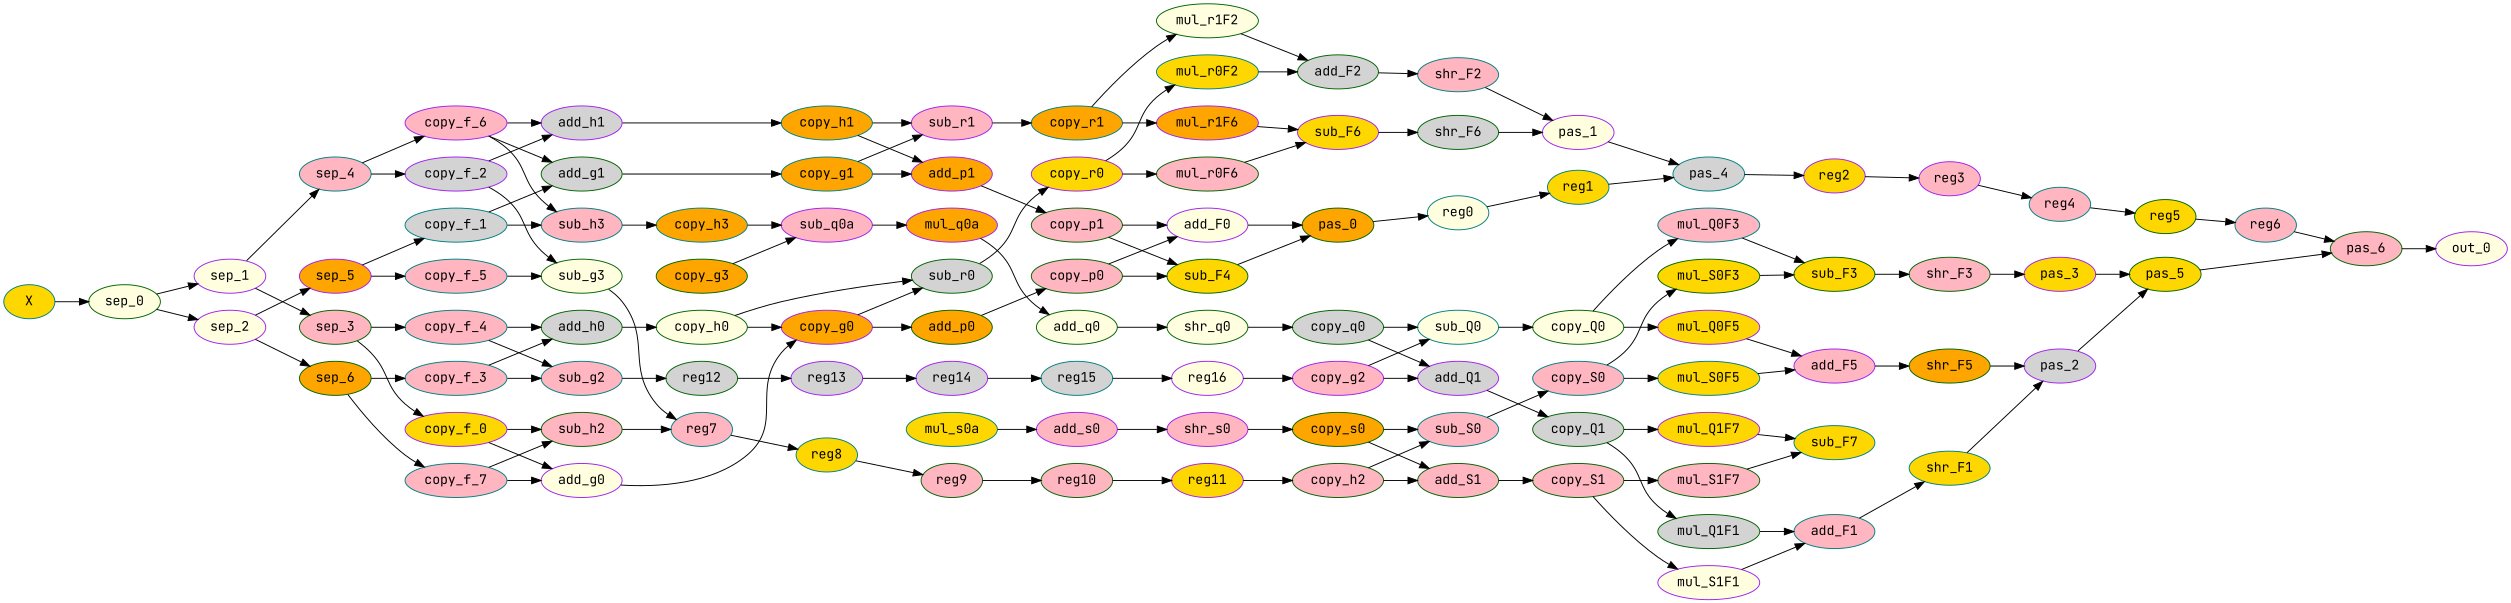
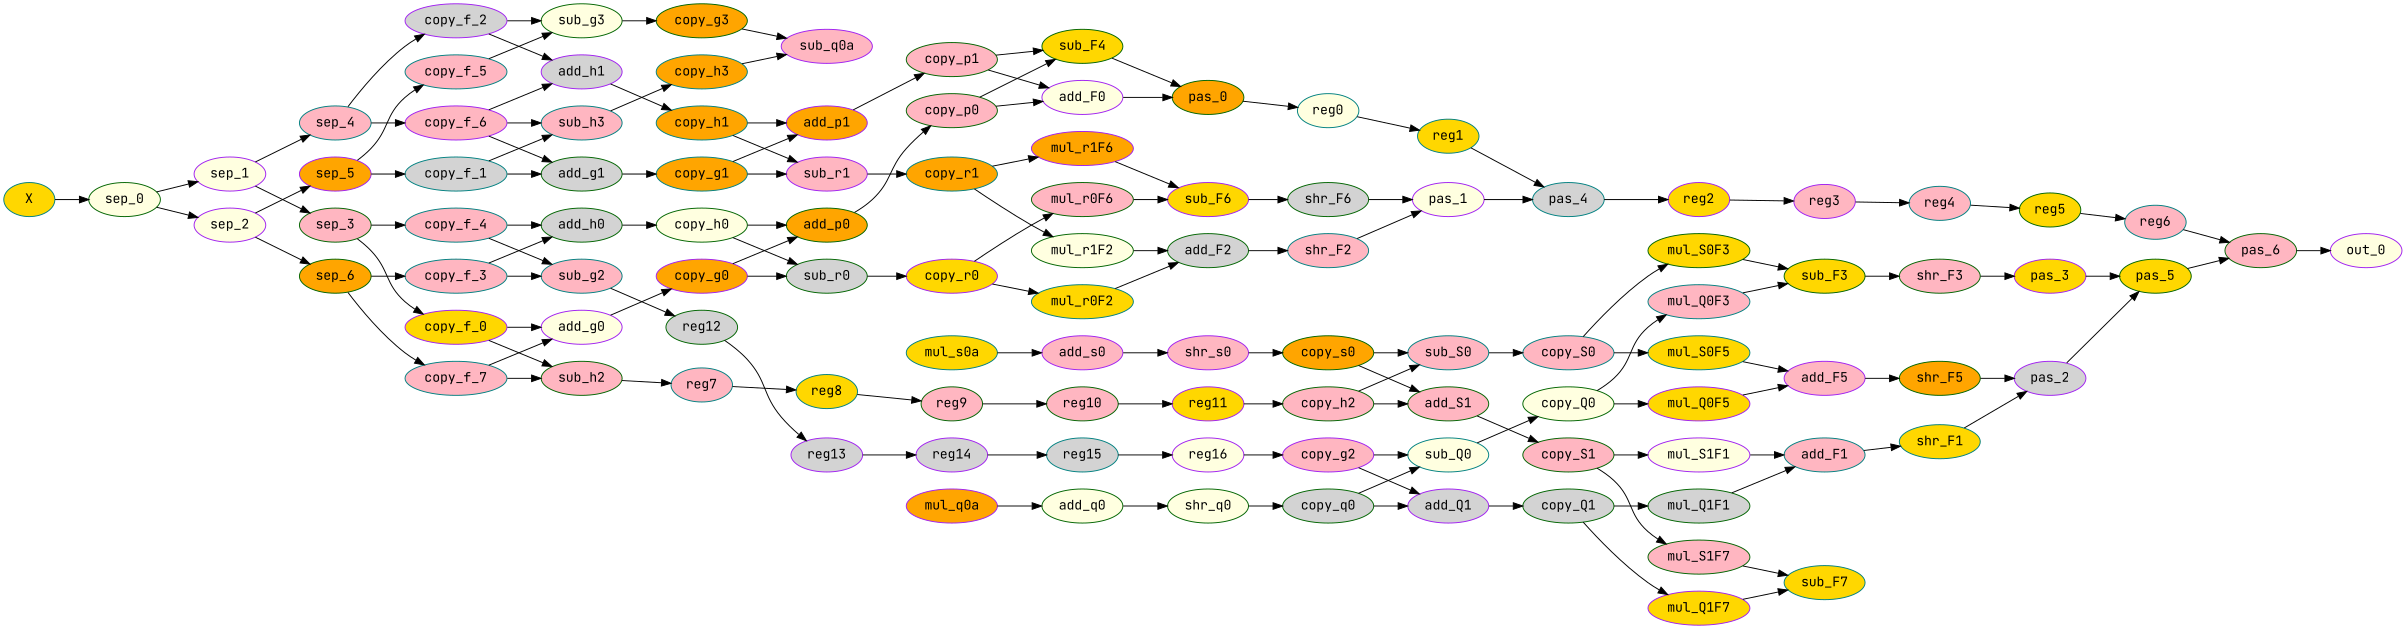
(885, 225) -> none
(760, 327) -> (762, 225)
(639, 352) -> (634, 21)
